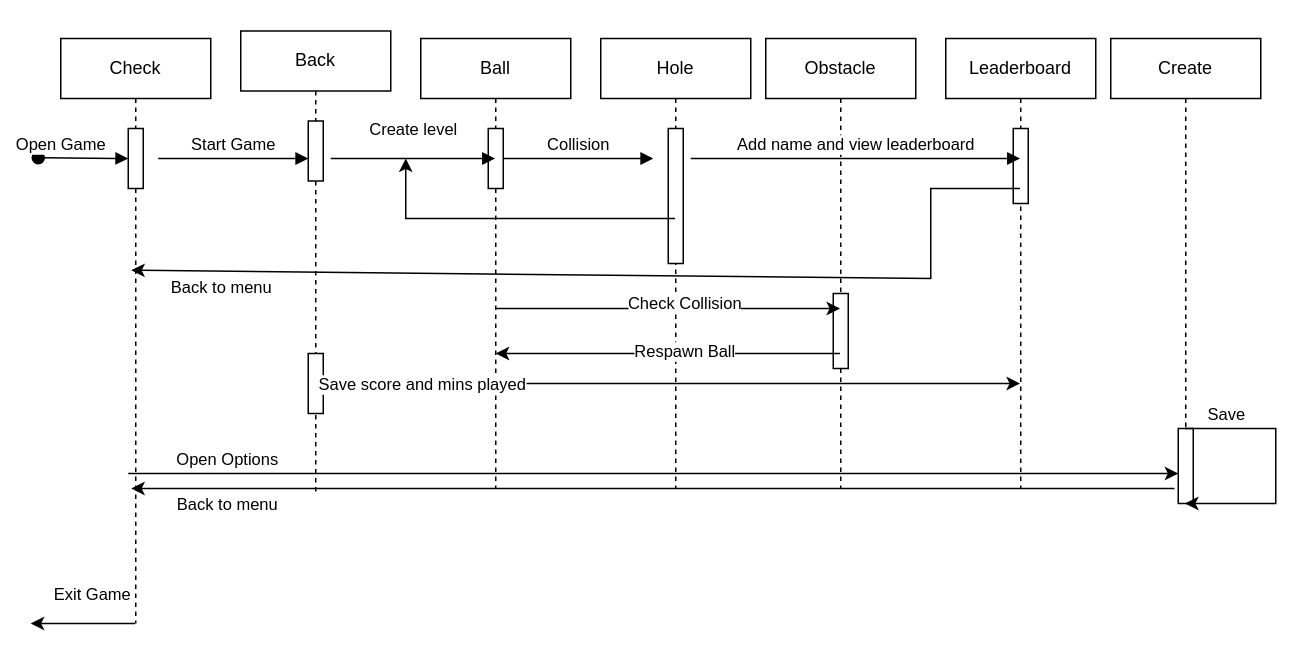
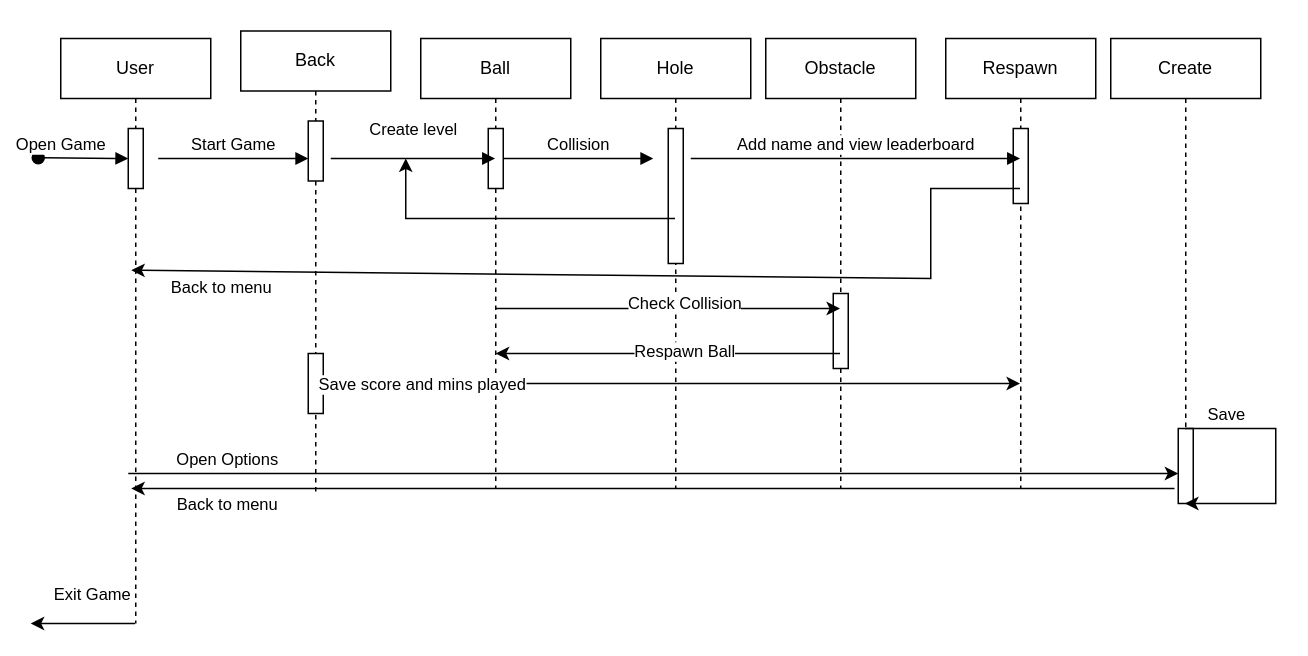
(136, 68) -> (136, 68)
(1021, 68) -> (1021, 68)
